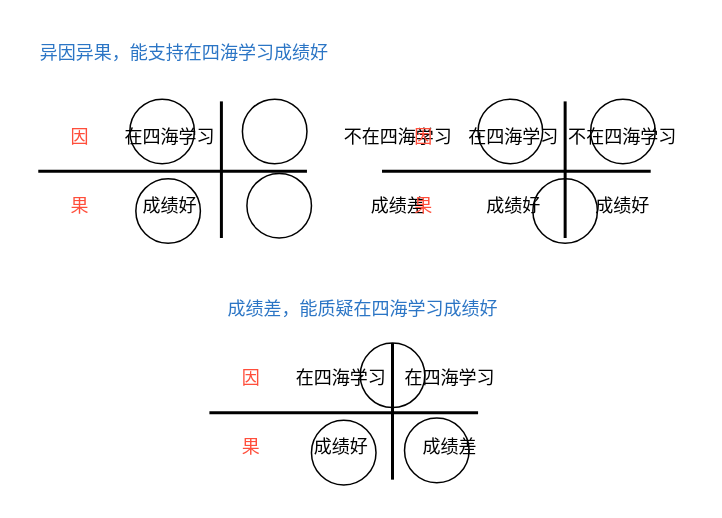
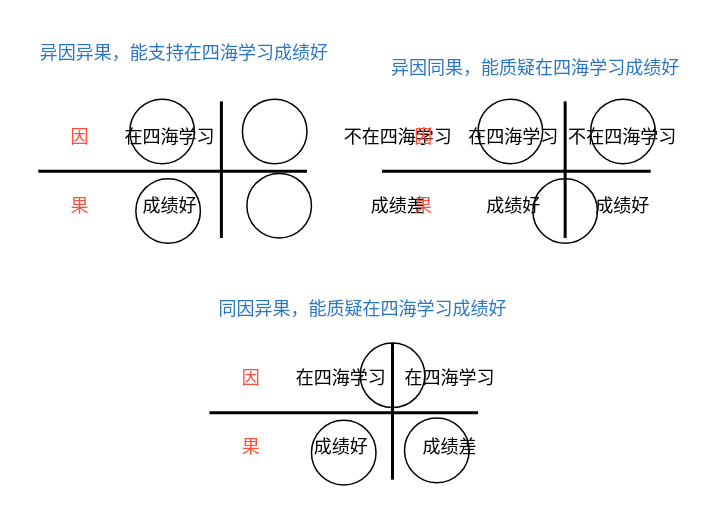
none -> (536, 68)
(363, 310) -> (363, 310)
